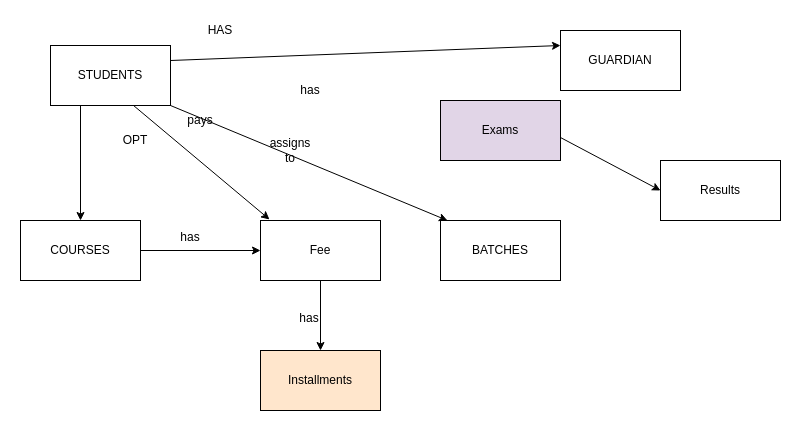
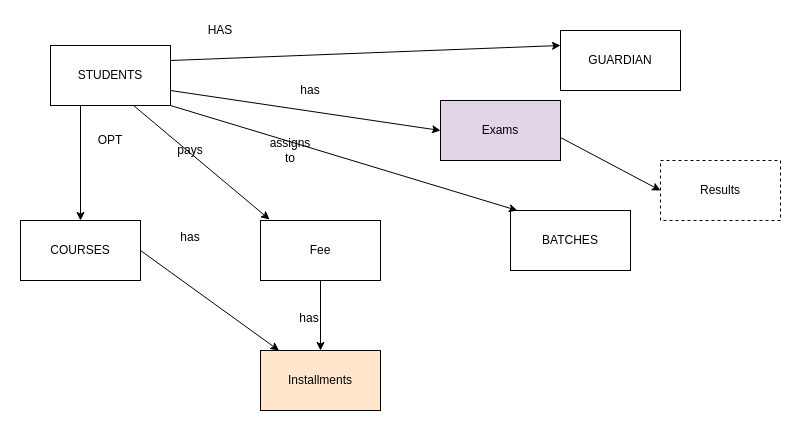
none -> (302, 110)
(201, 121) -> (191, 151)
(136, 141) -> (111, 141)
(721, 191) -> (721, 191)
(197, 251) -> (207, 299)
(501, 251) -> (571, 241)
